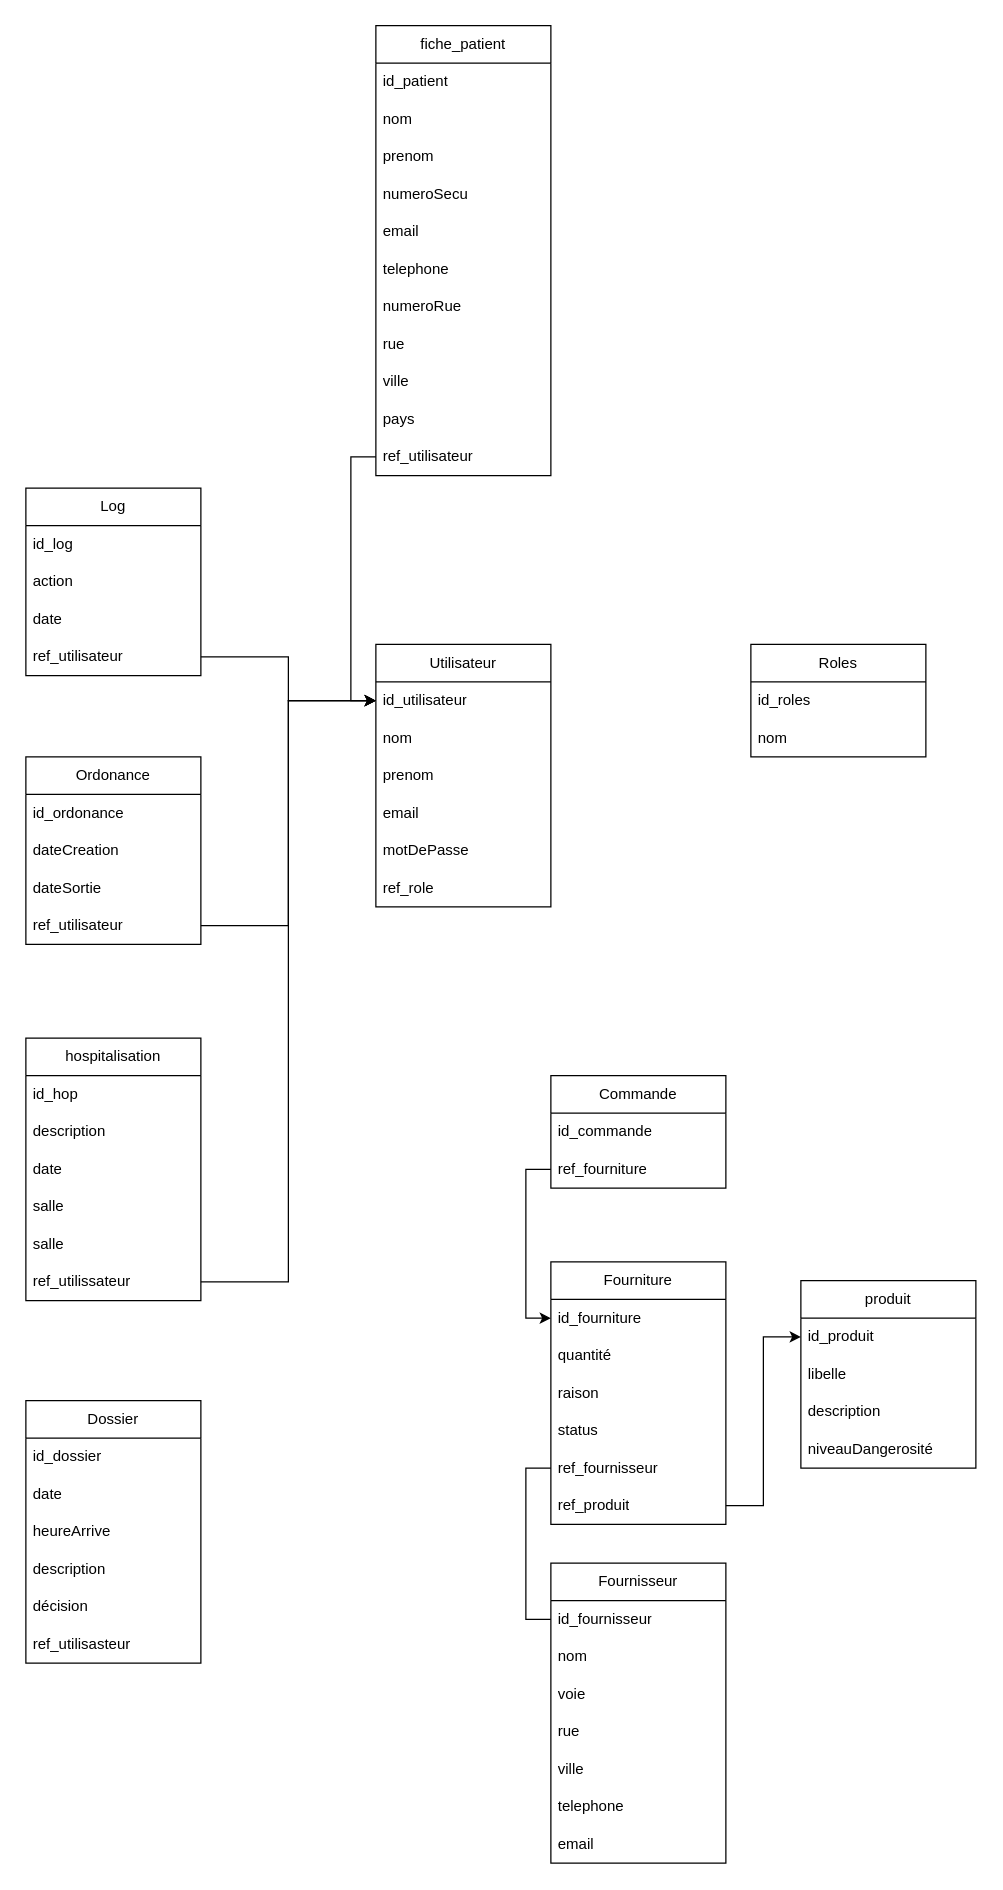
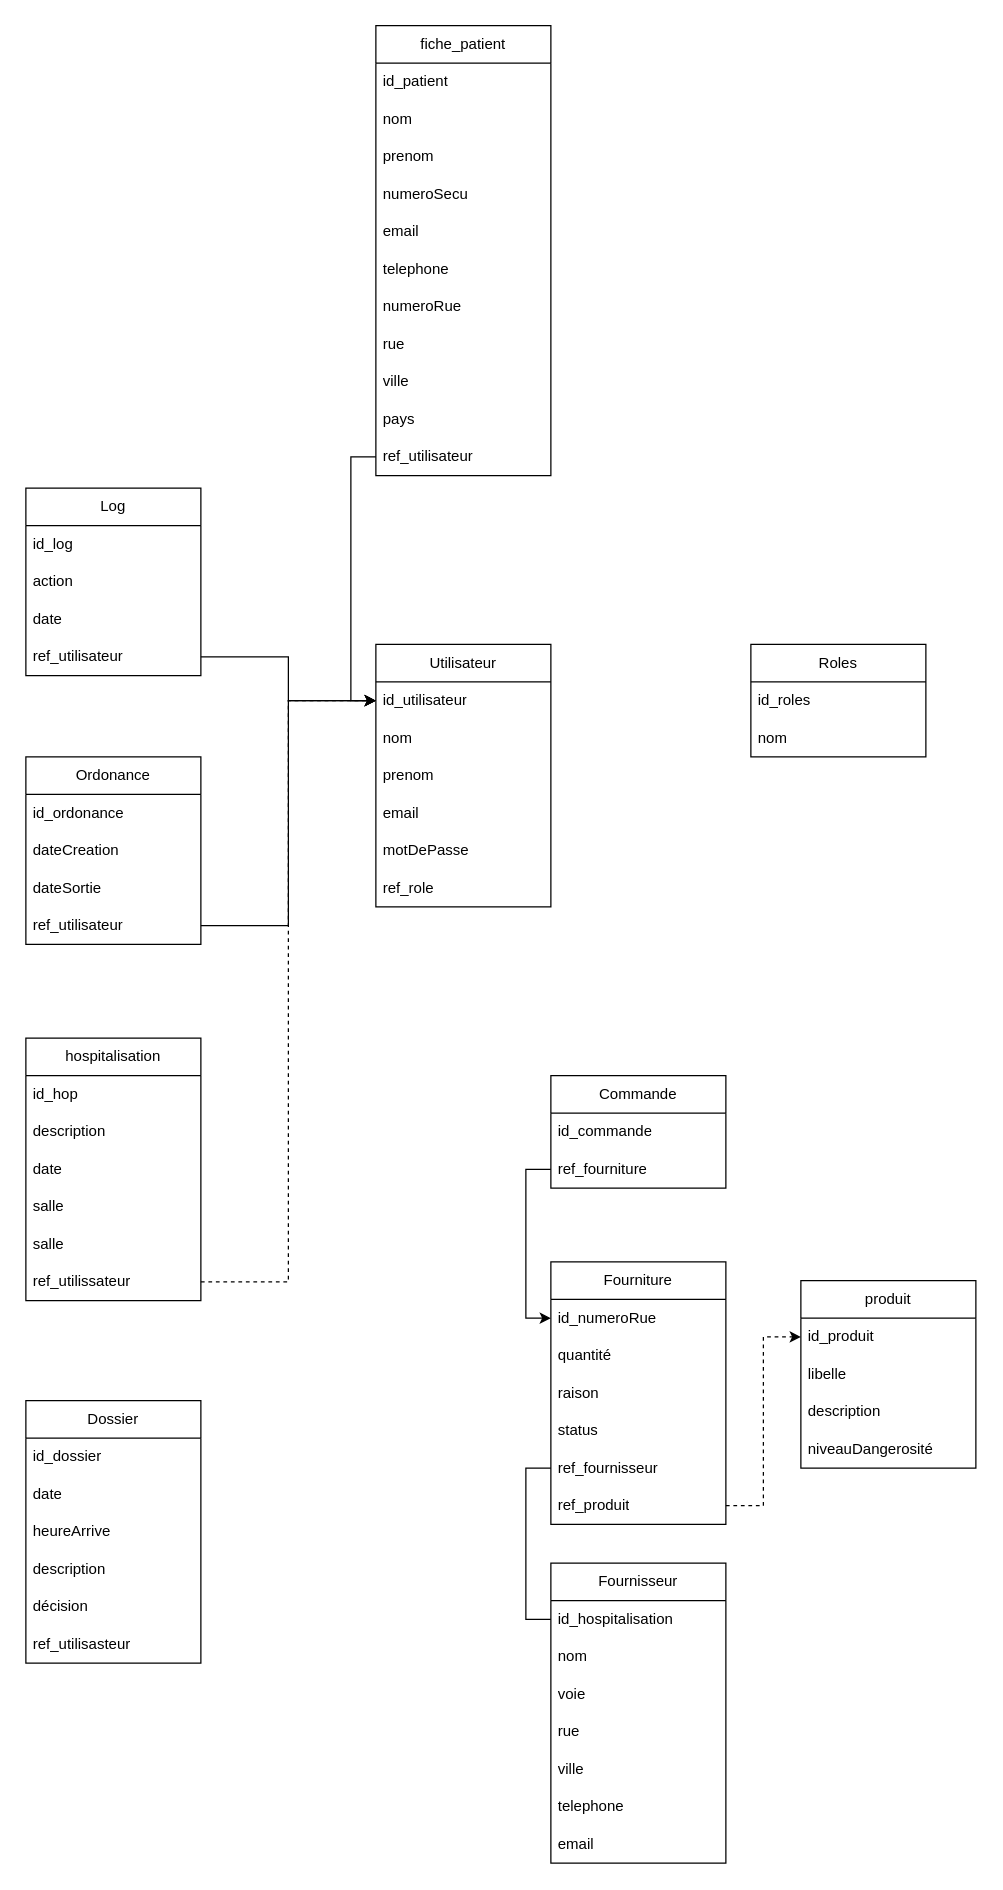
(288, 1148) -> (288, 1148)
(609, 1318) -> (607, 1318)
(763, 1426) -> (763, 1426)
(613, 1619) -> (624, 1619)
